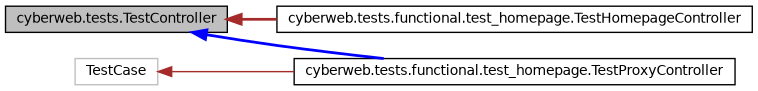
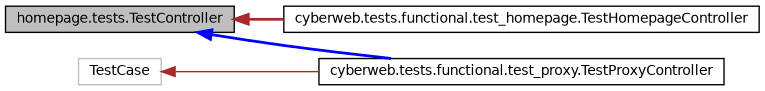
(116, 19) -> (120, 19)
(515, 72) -> (521, 72)
